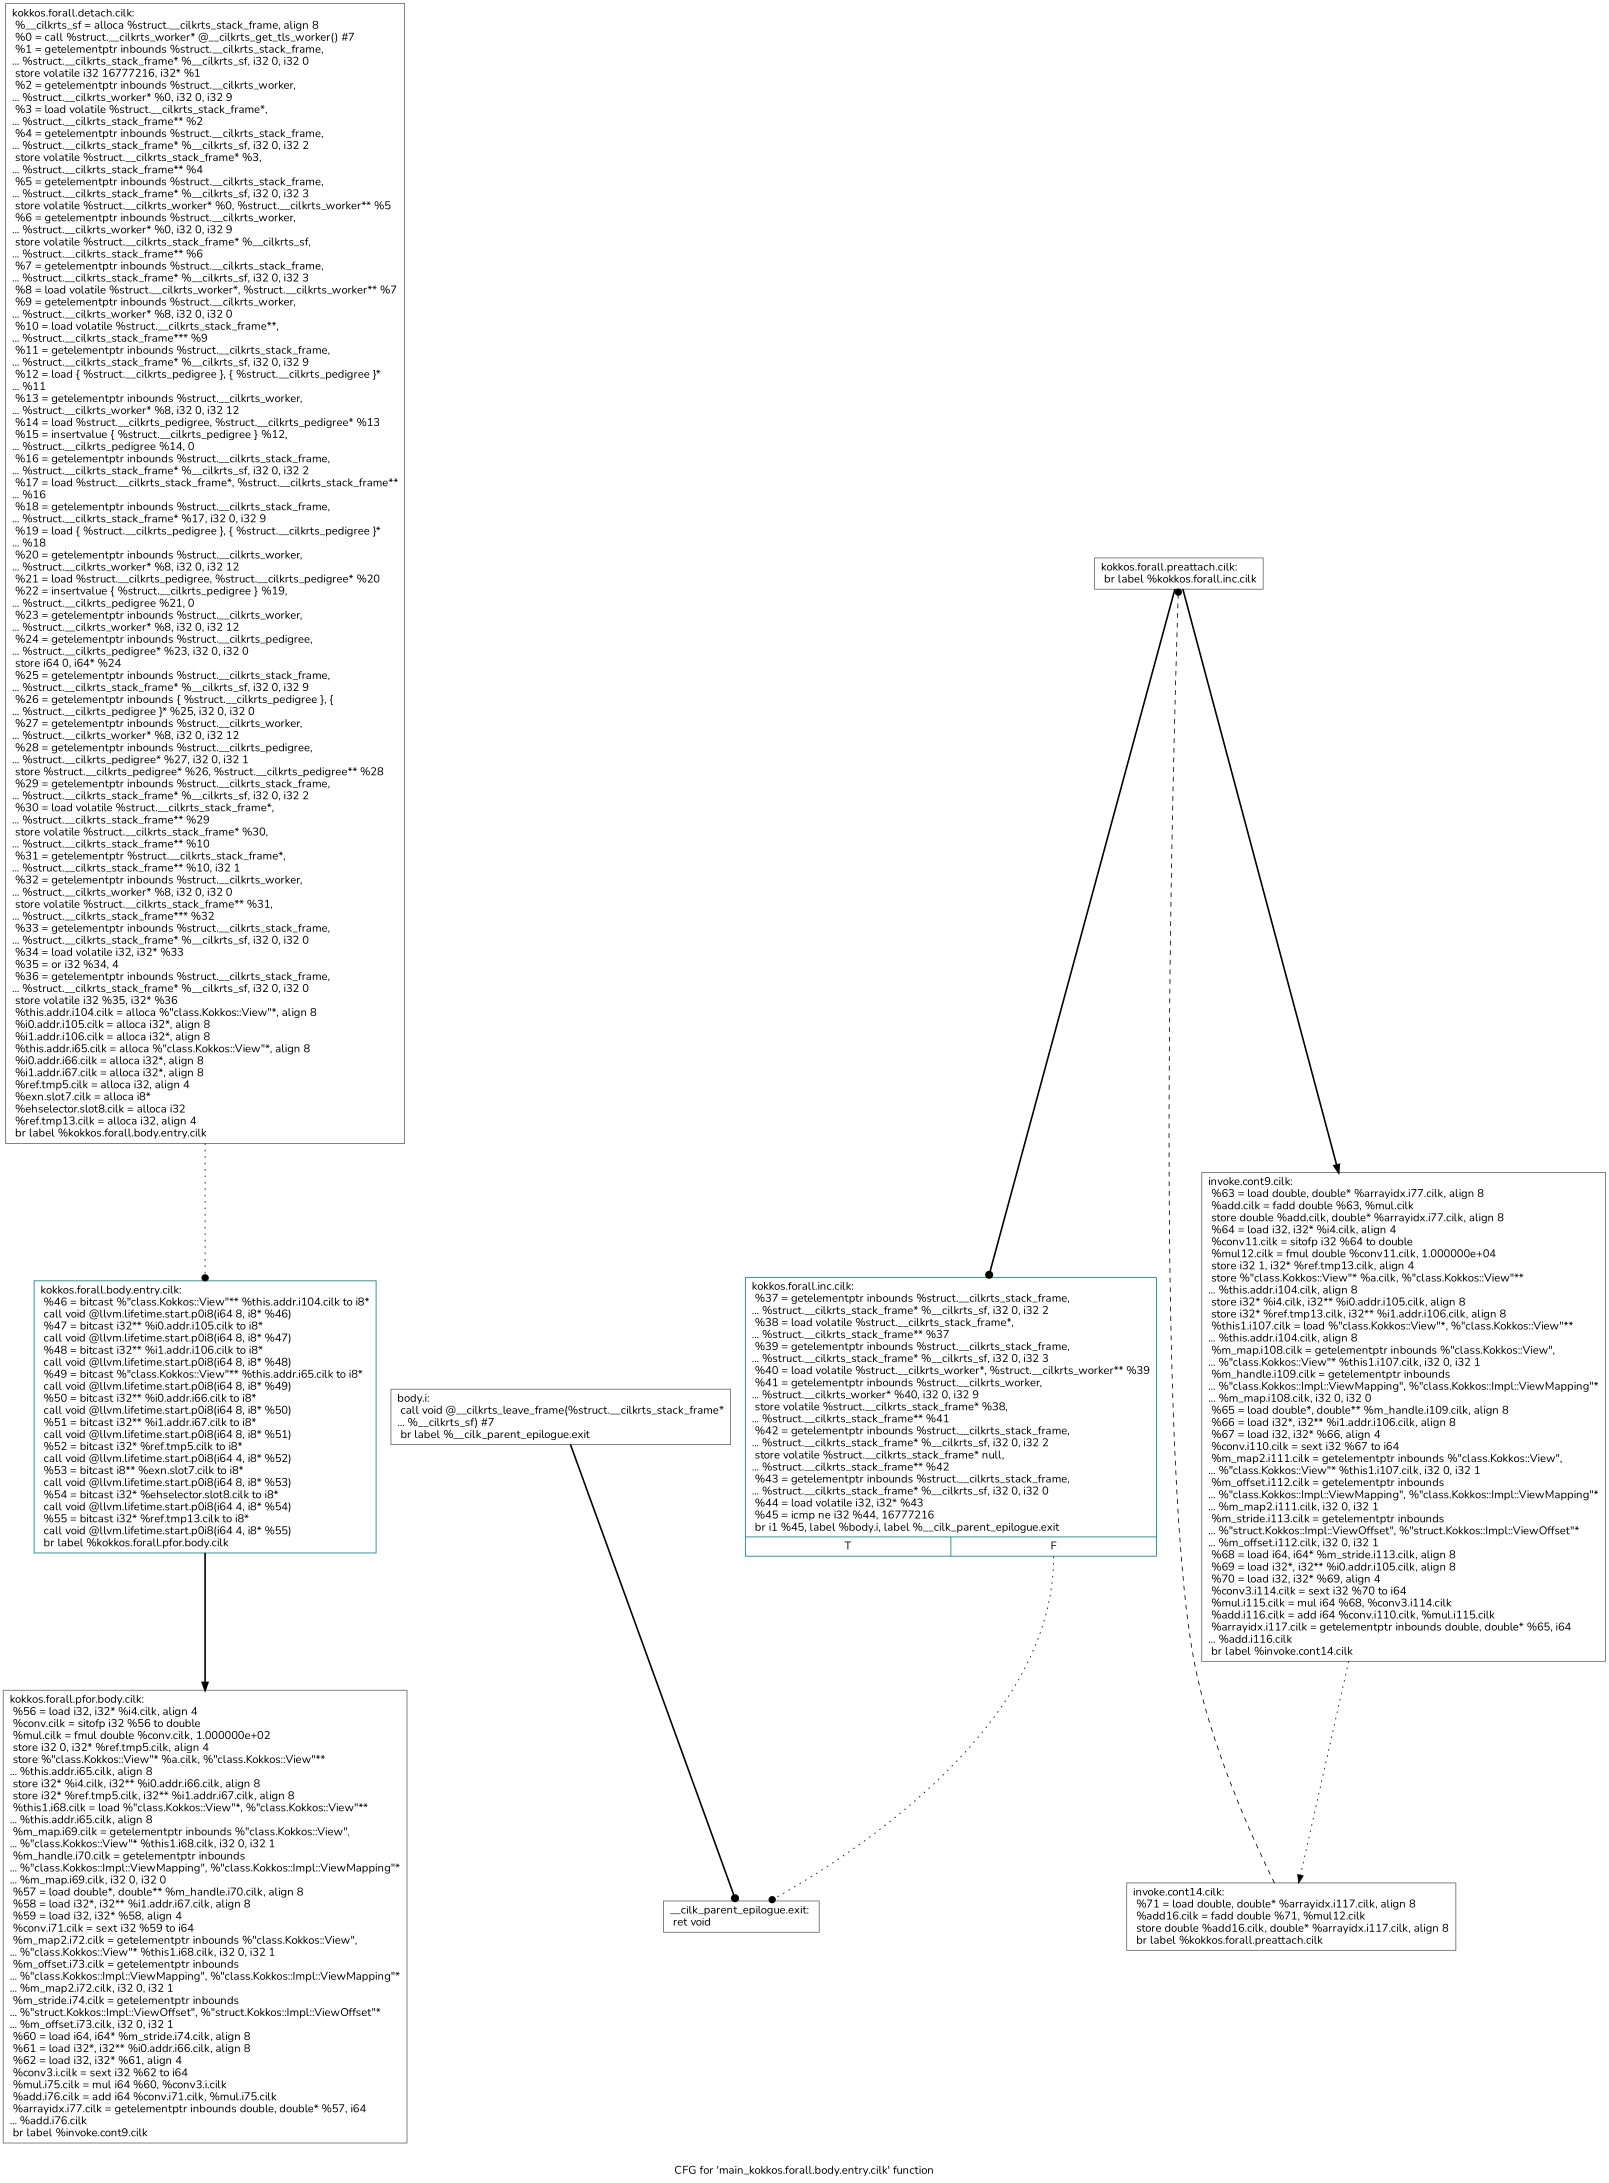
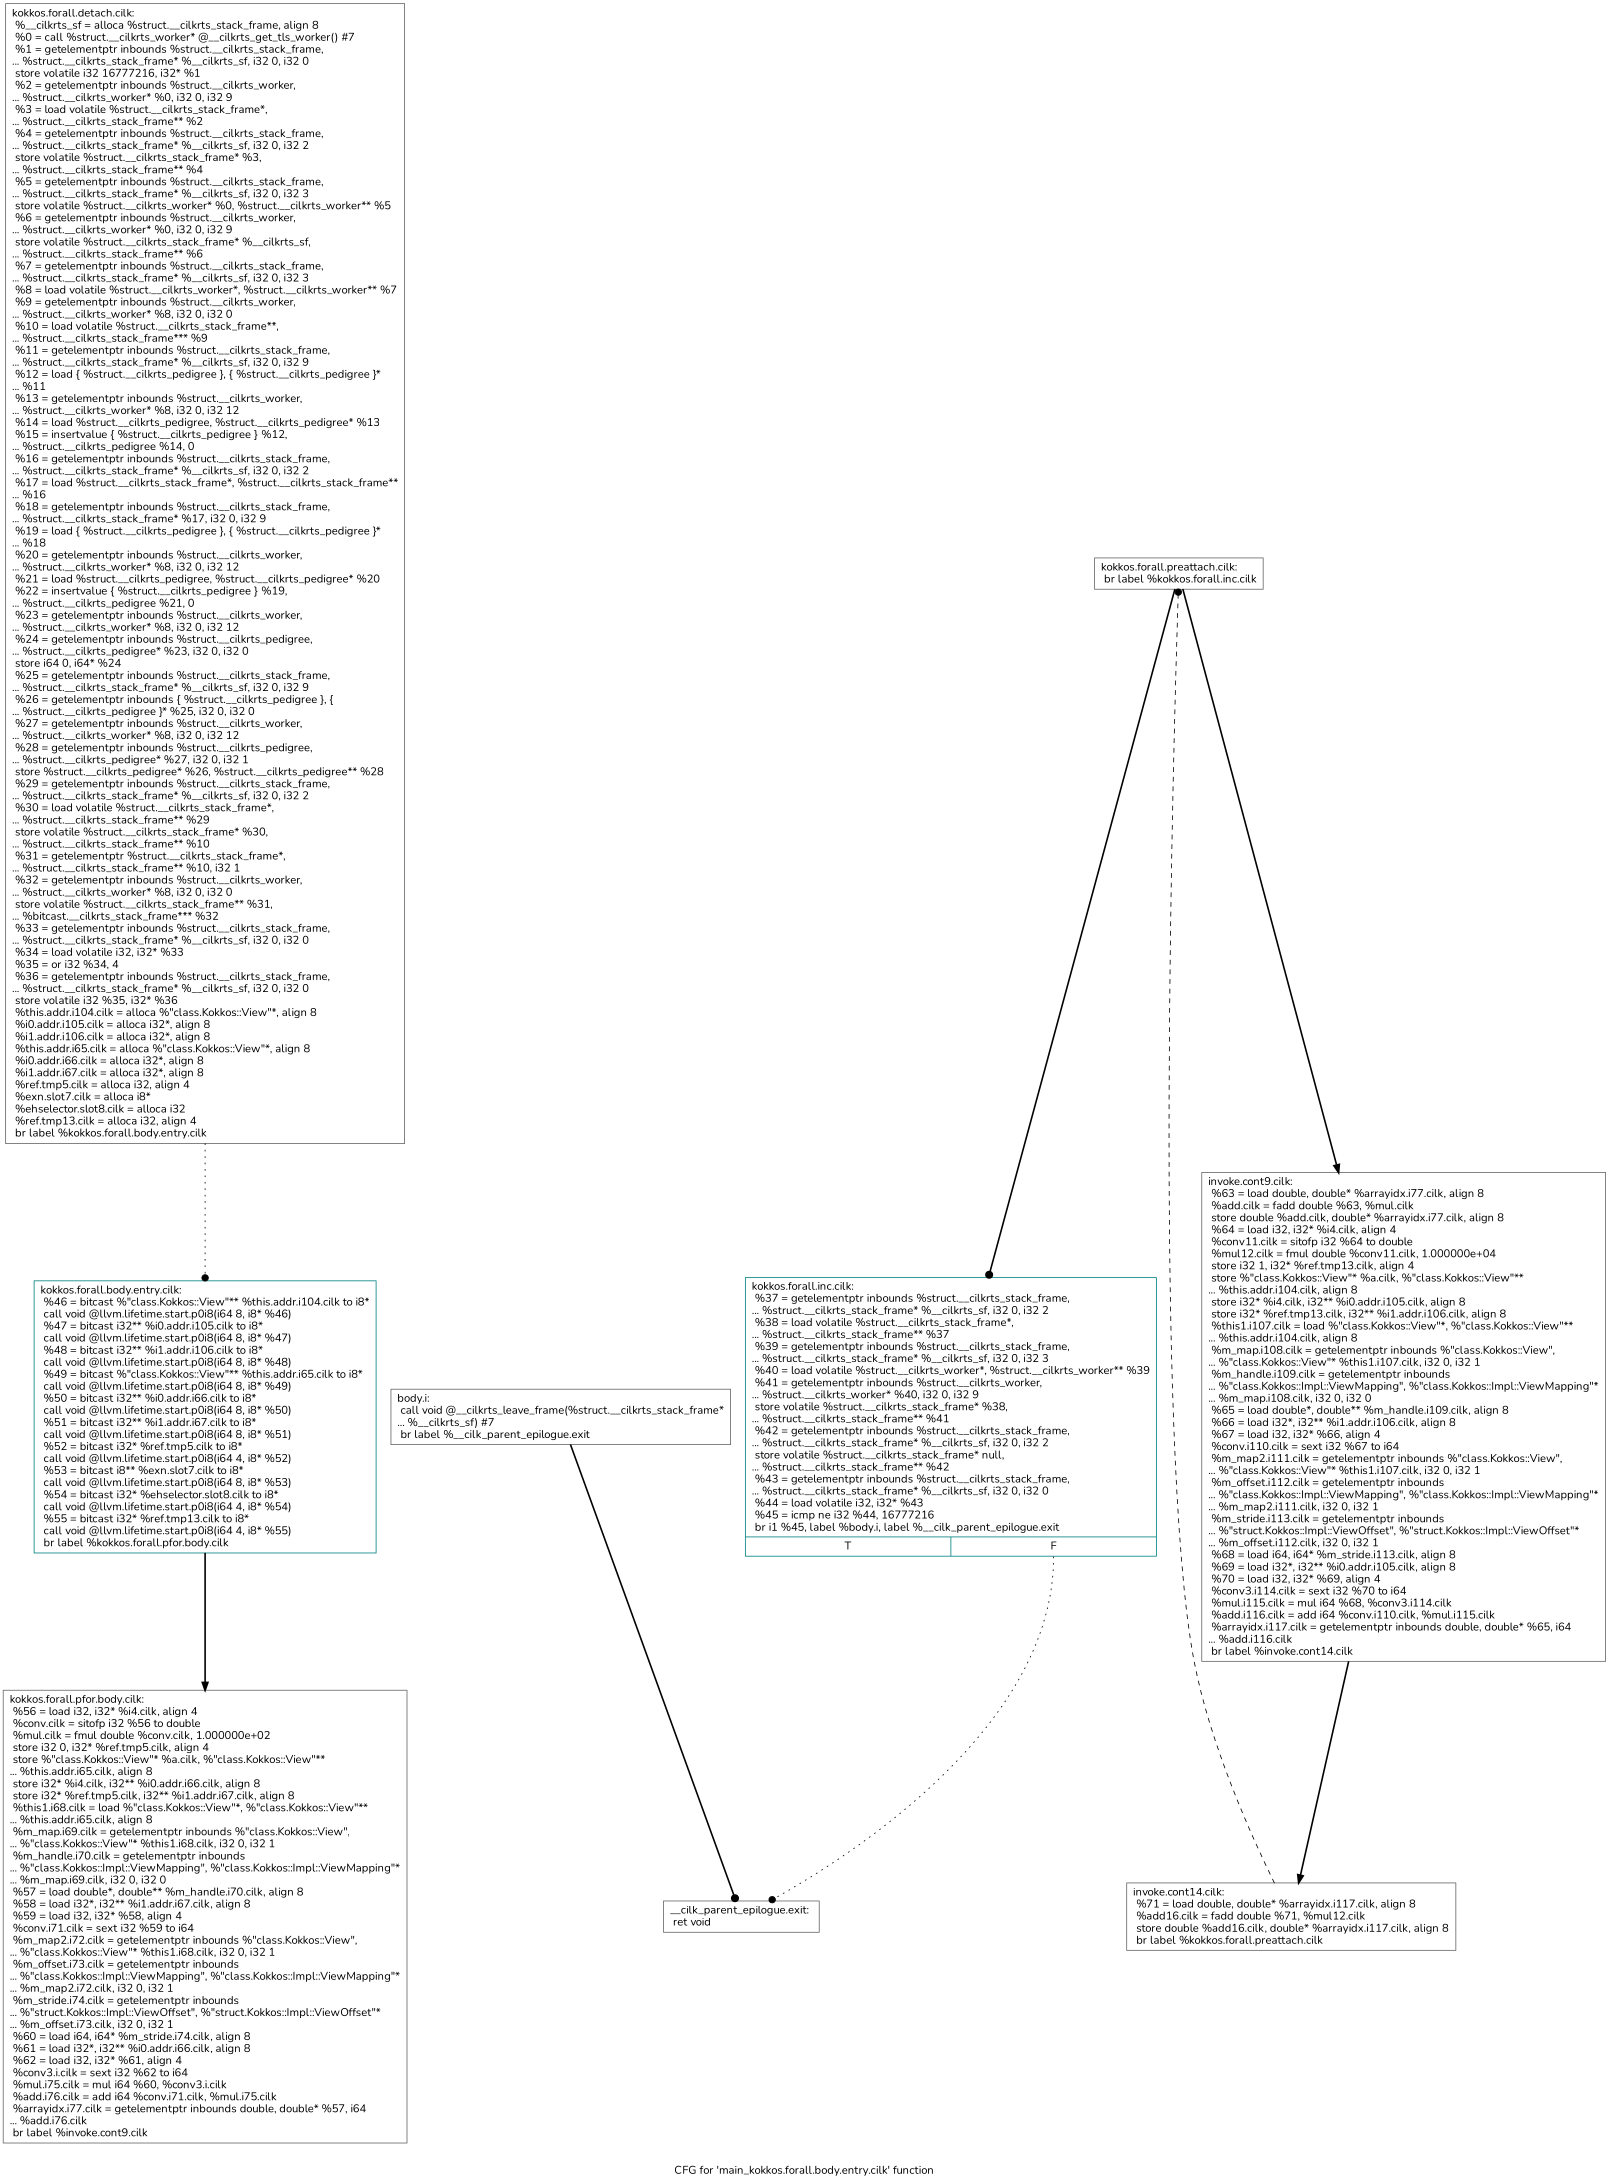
(114, 916) -> (116, 916)
(1325, 1768) -> (1325, 1768)
